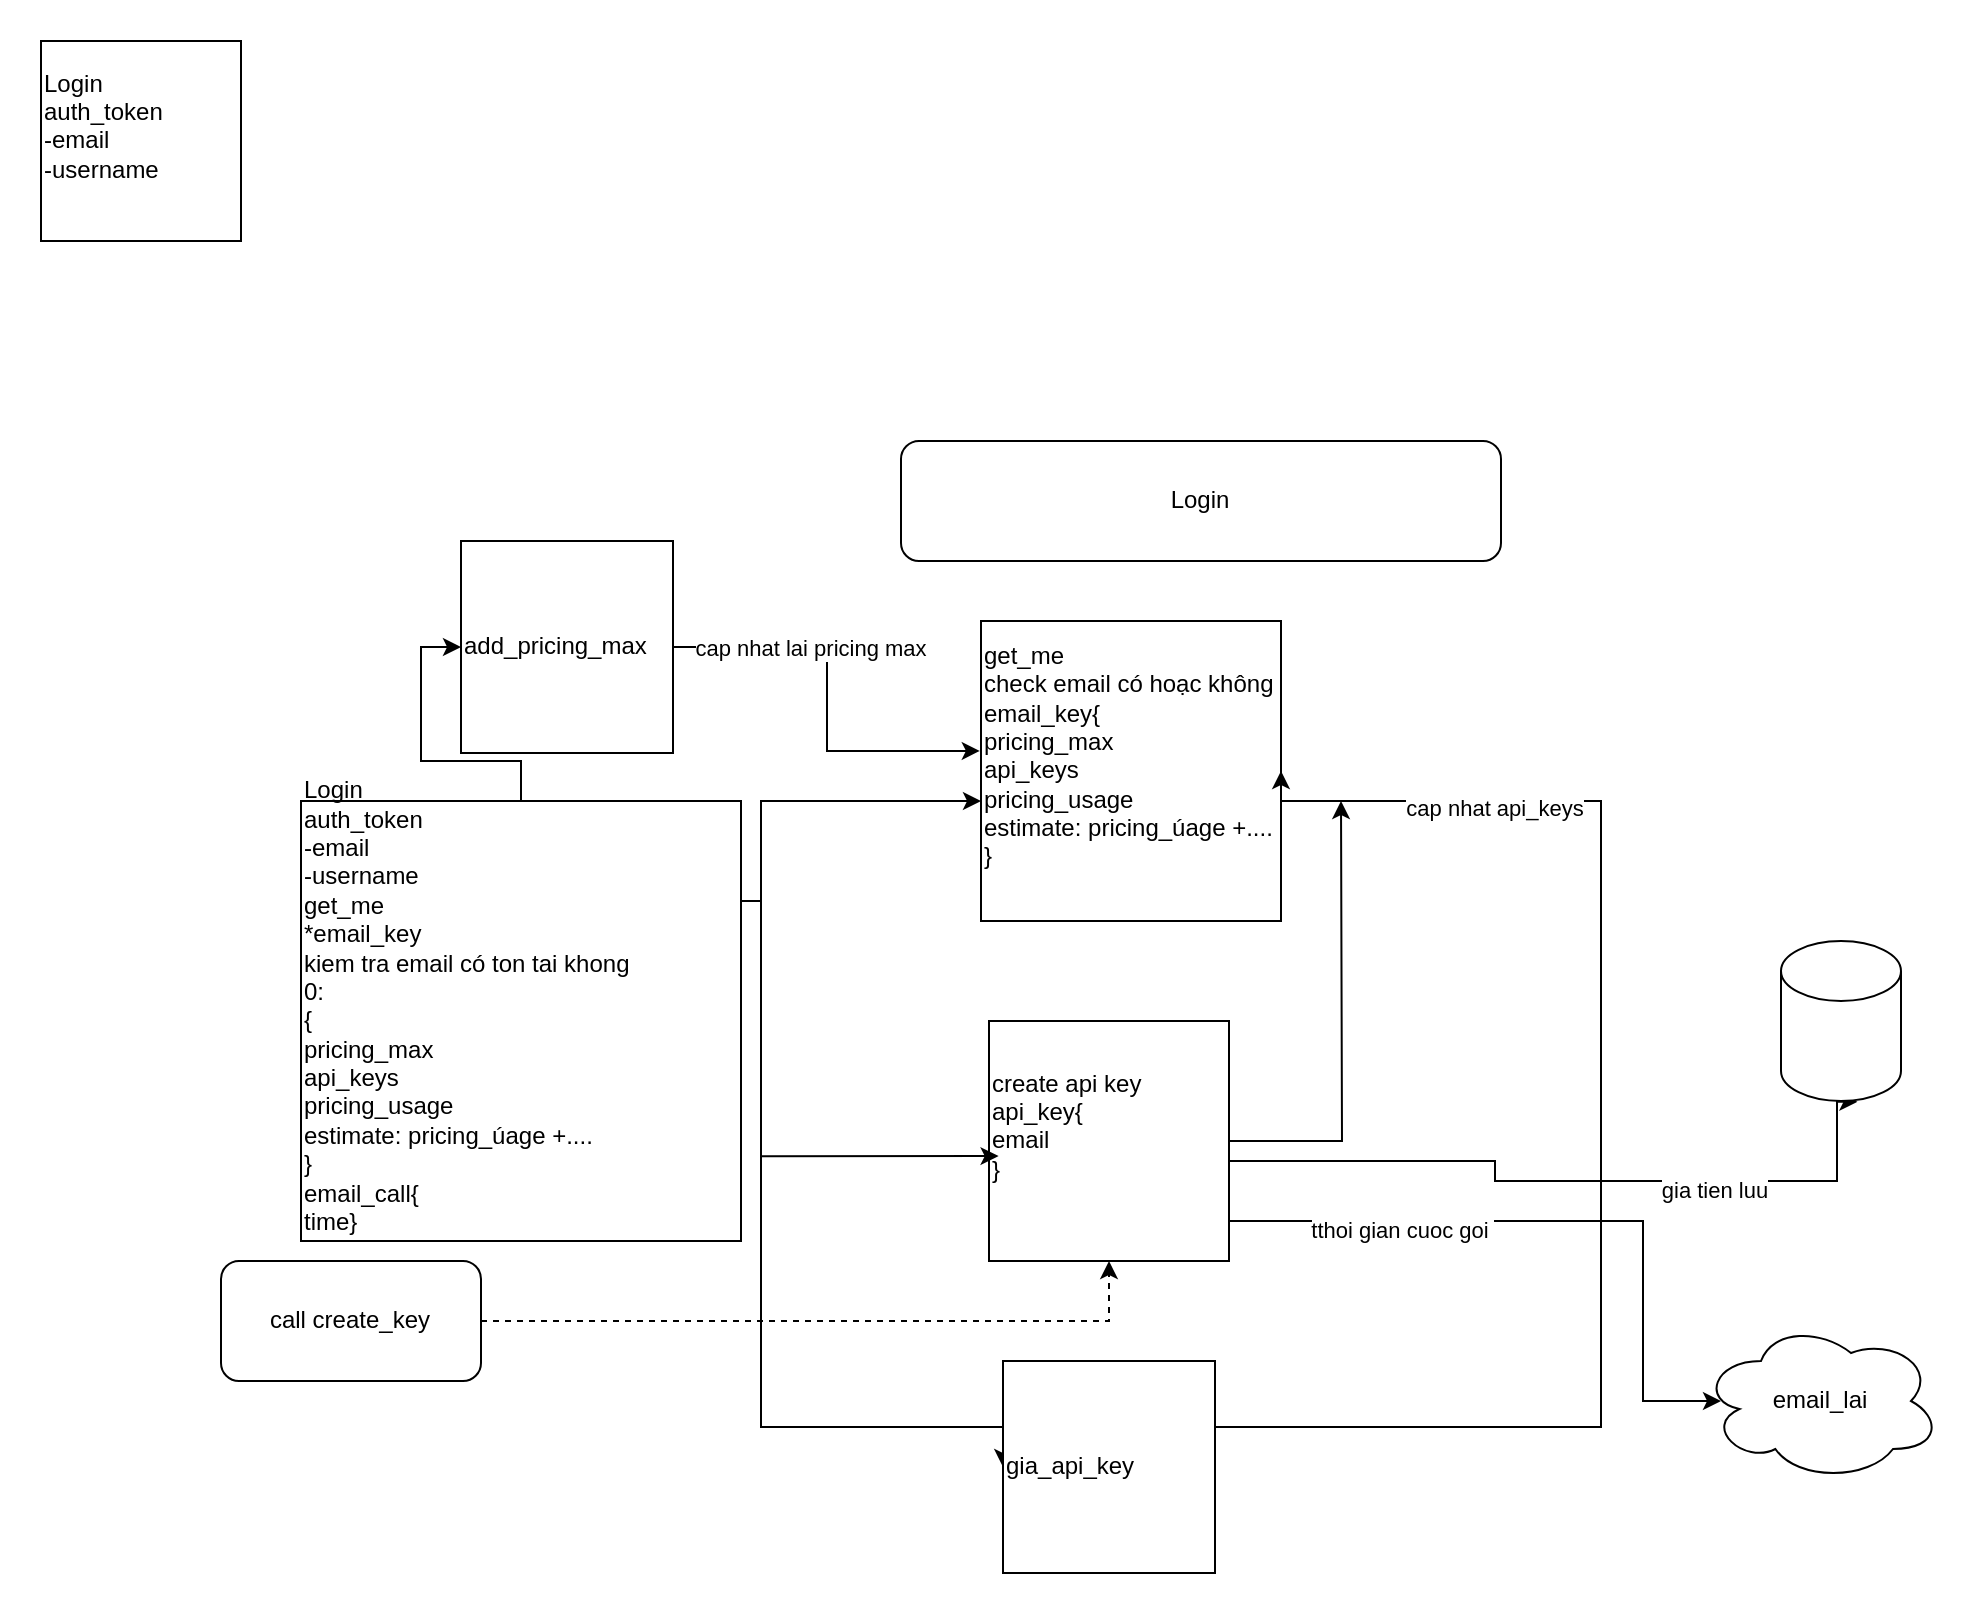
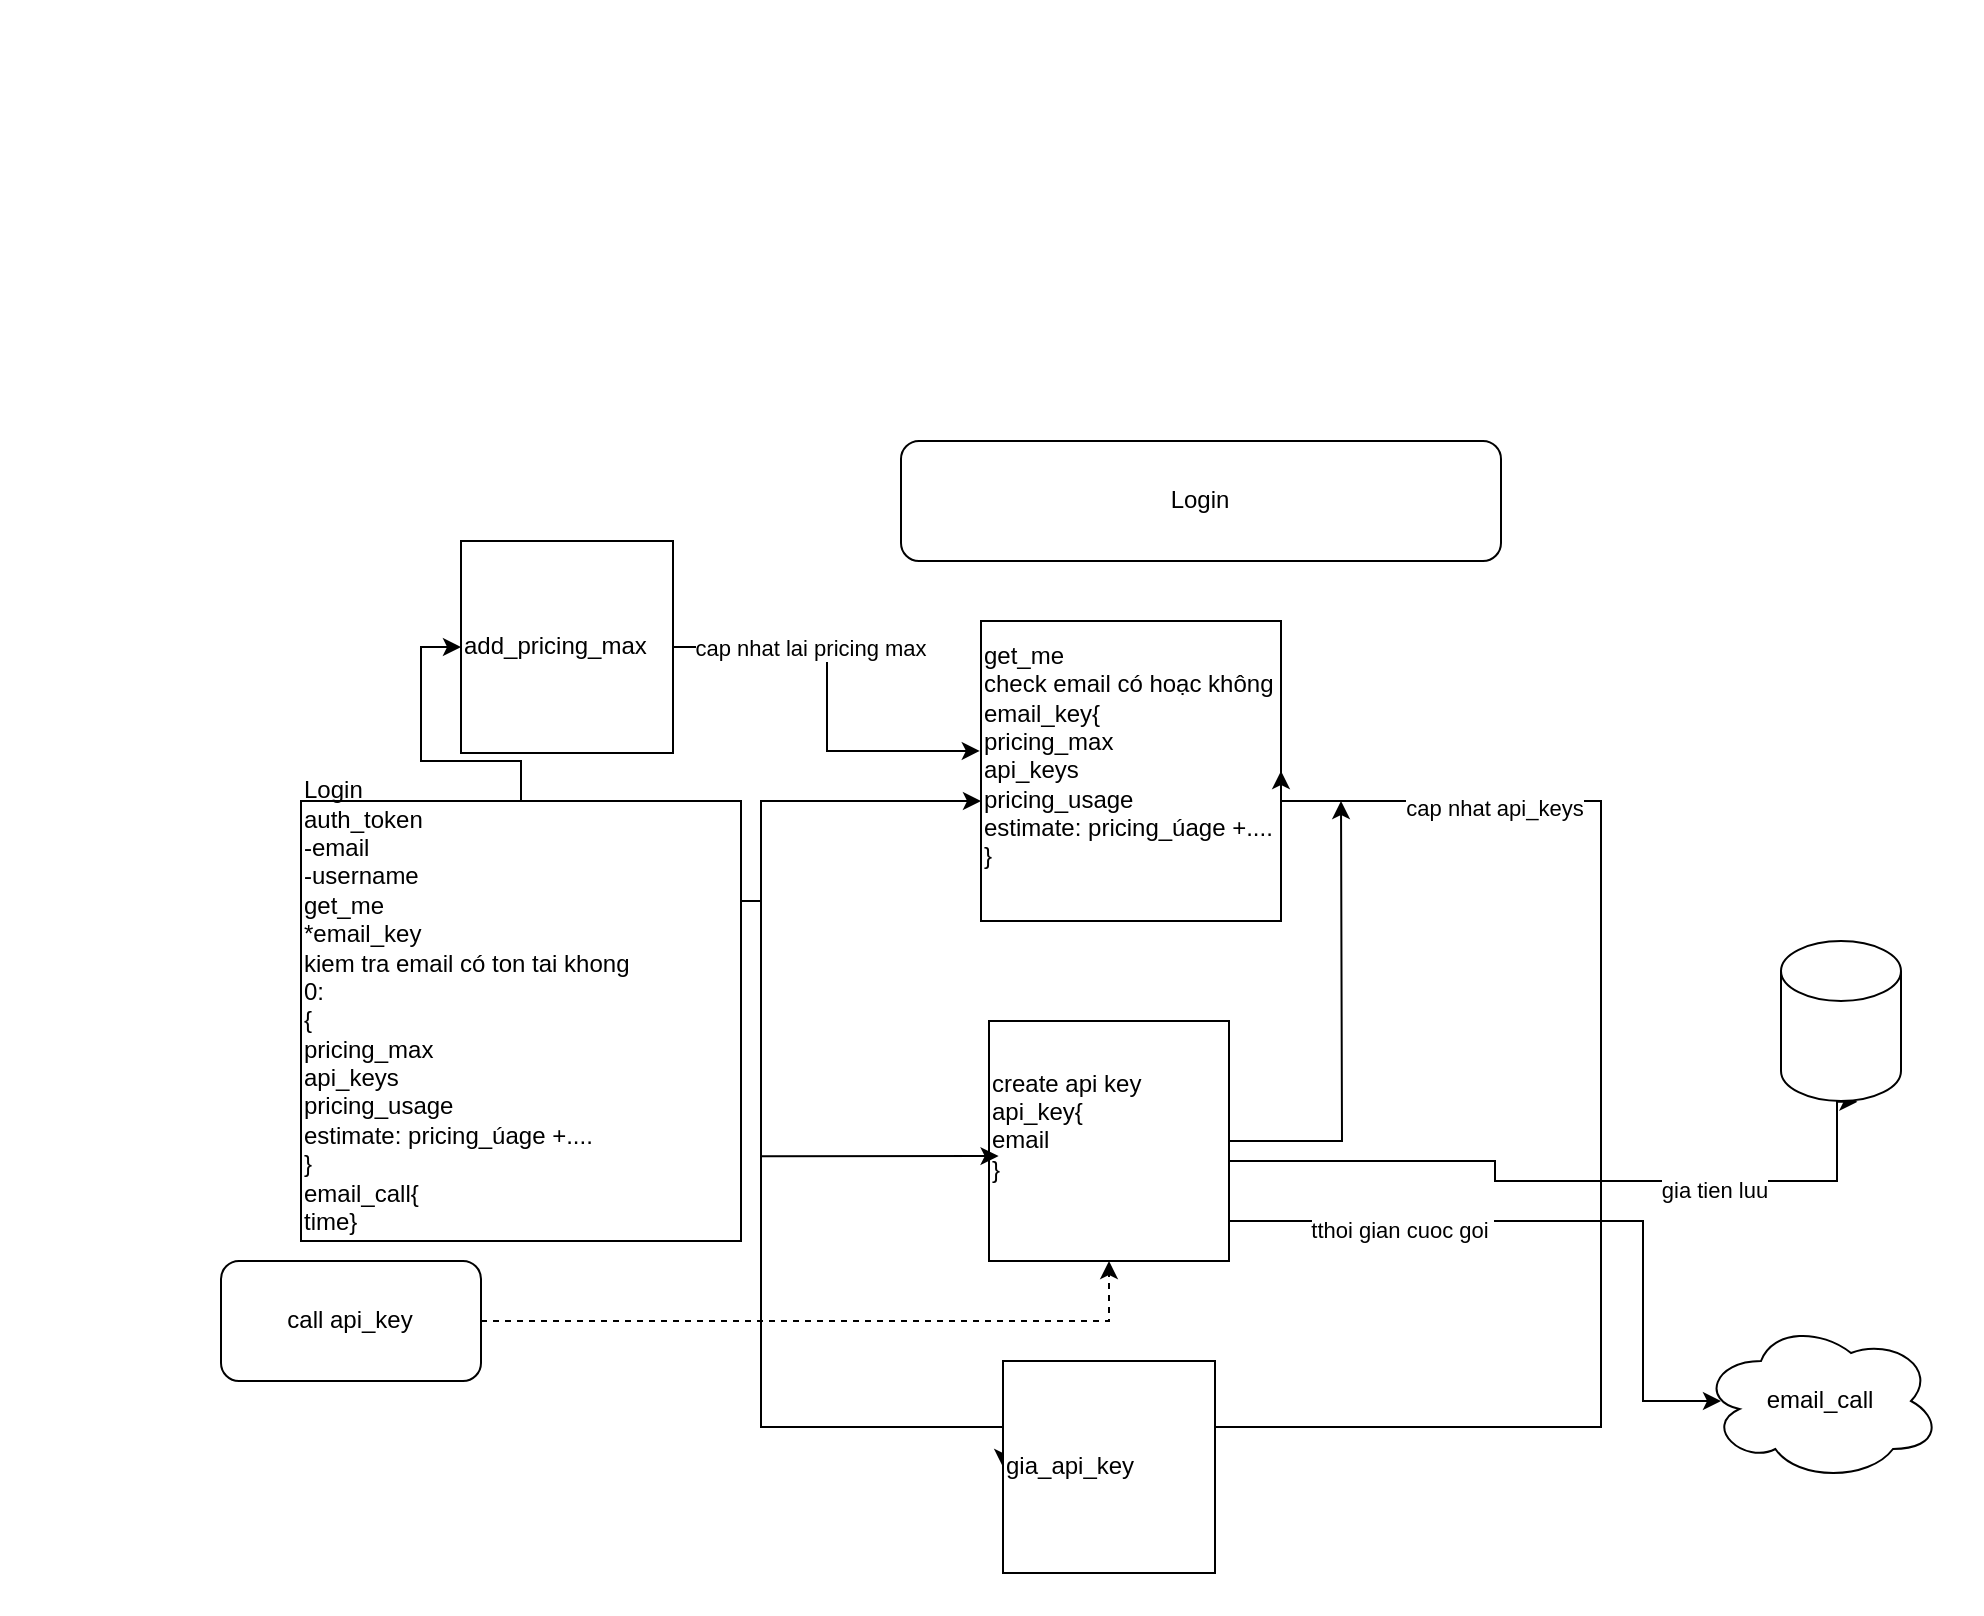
(141, 141) -> none
(351, 1321) -> (351, 1321)
(1821, 1401) -> (1821, 1401)
